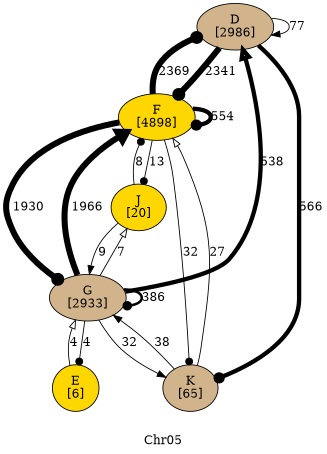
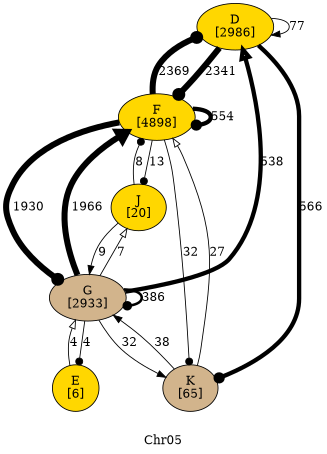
(235, 27) -> (235, 27)
